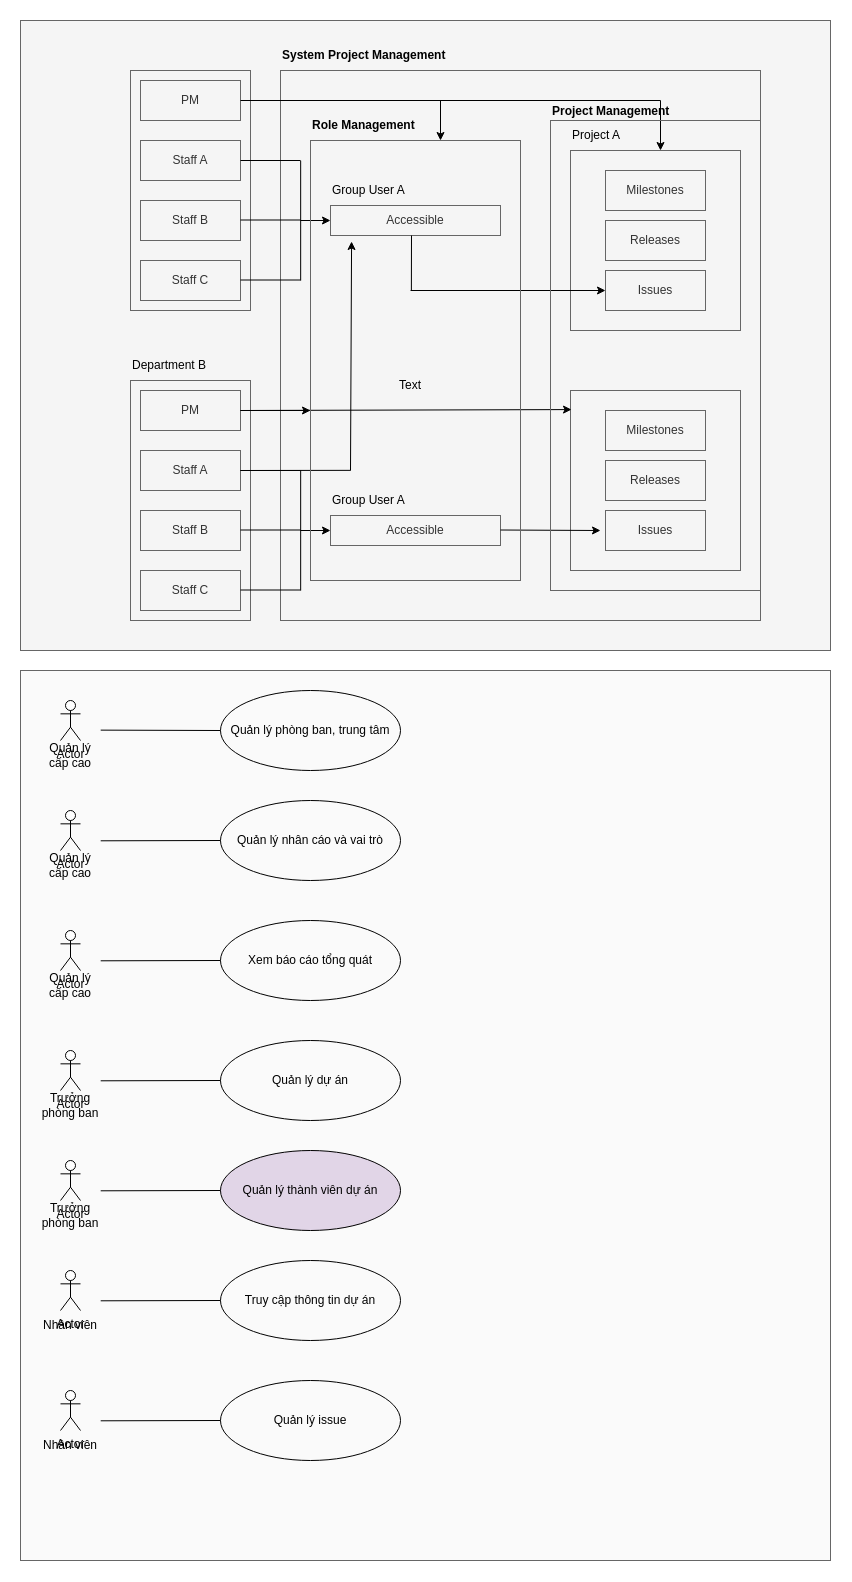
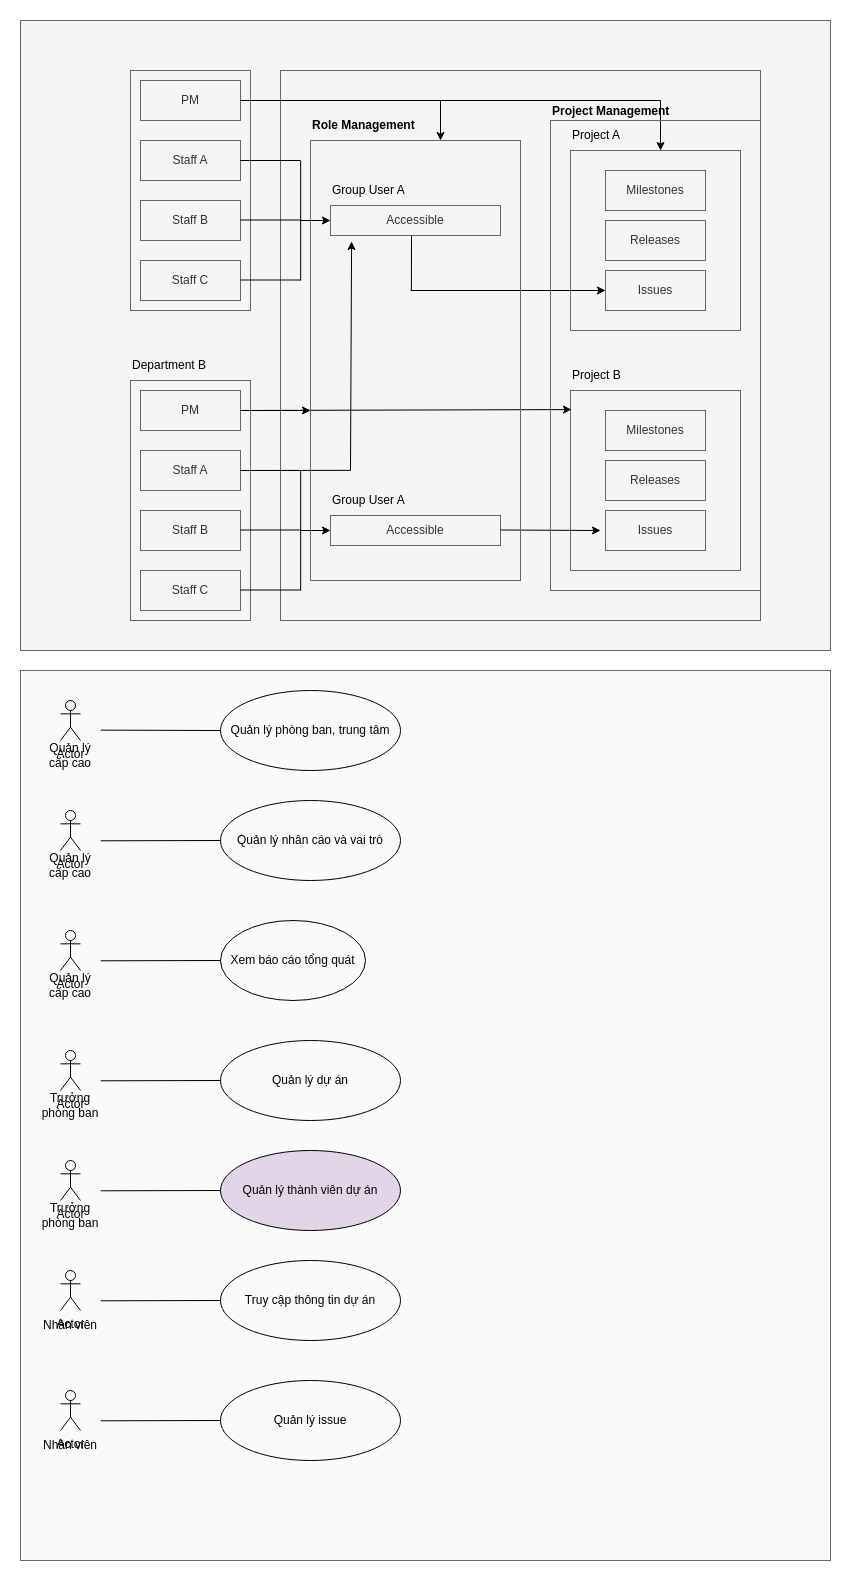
(366, 56) -> none
none -> (621, 376)
(411, 386) -> none
(311, 961) -> (293, 961)
